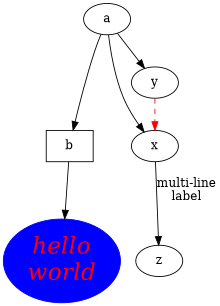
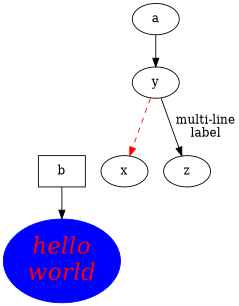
(87, 78) -> none
(118, 82) -> none
(157, 199) -> (170, 123)
